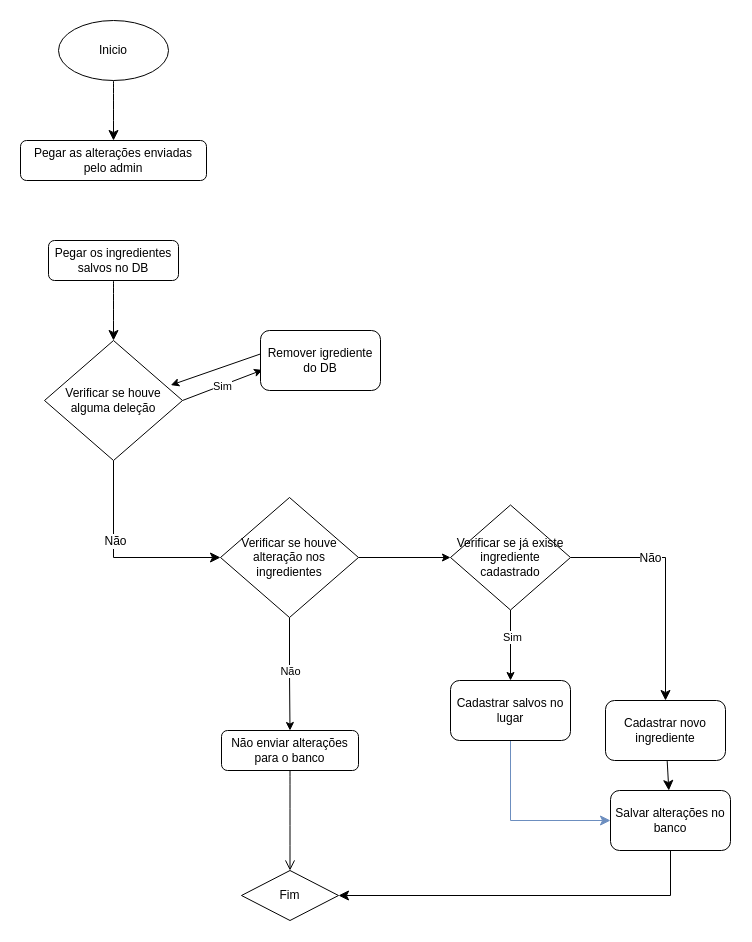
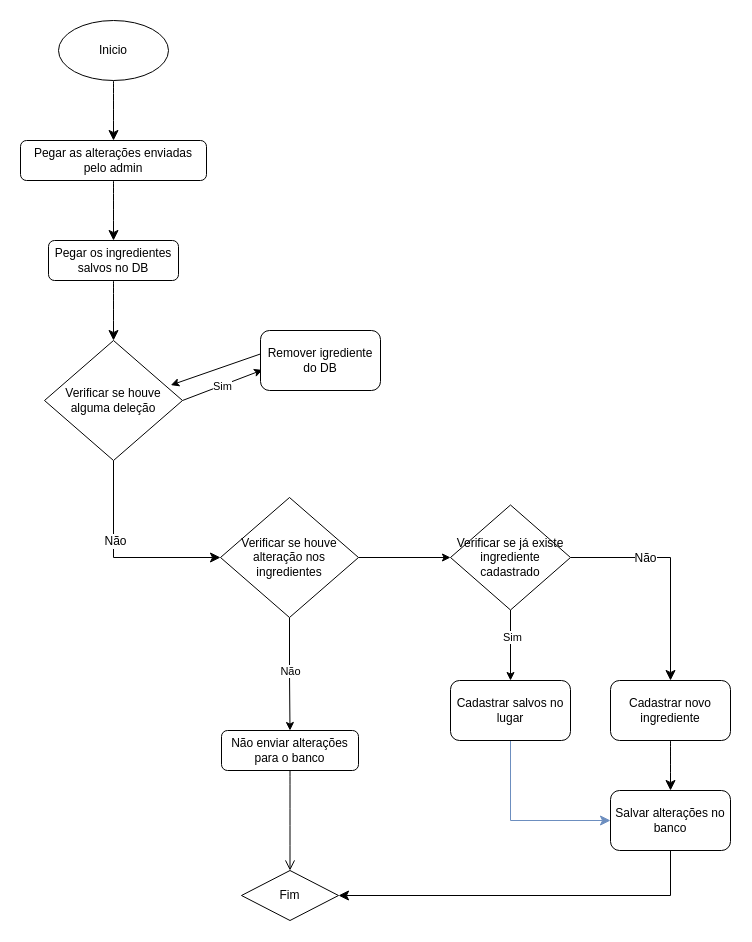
none -> (114, 207)
(666, 731) -> (671, 711)
